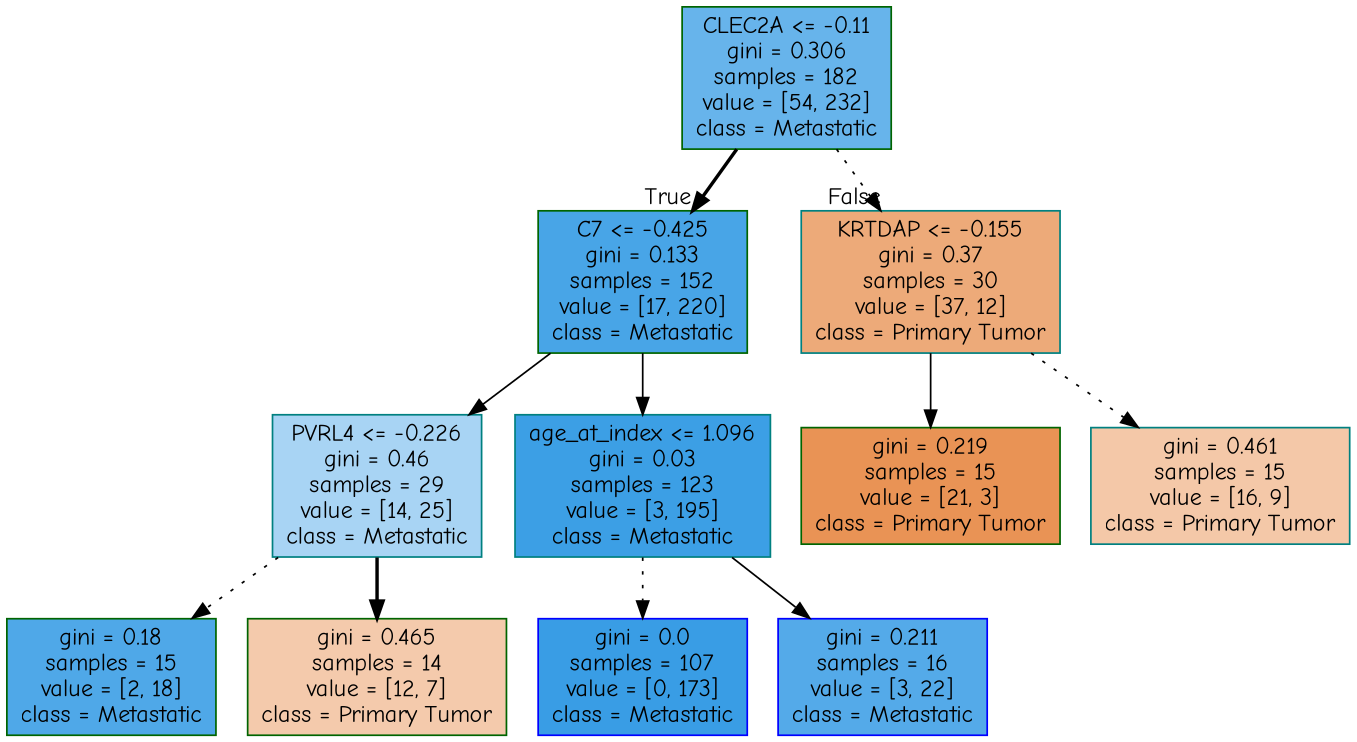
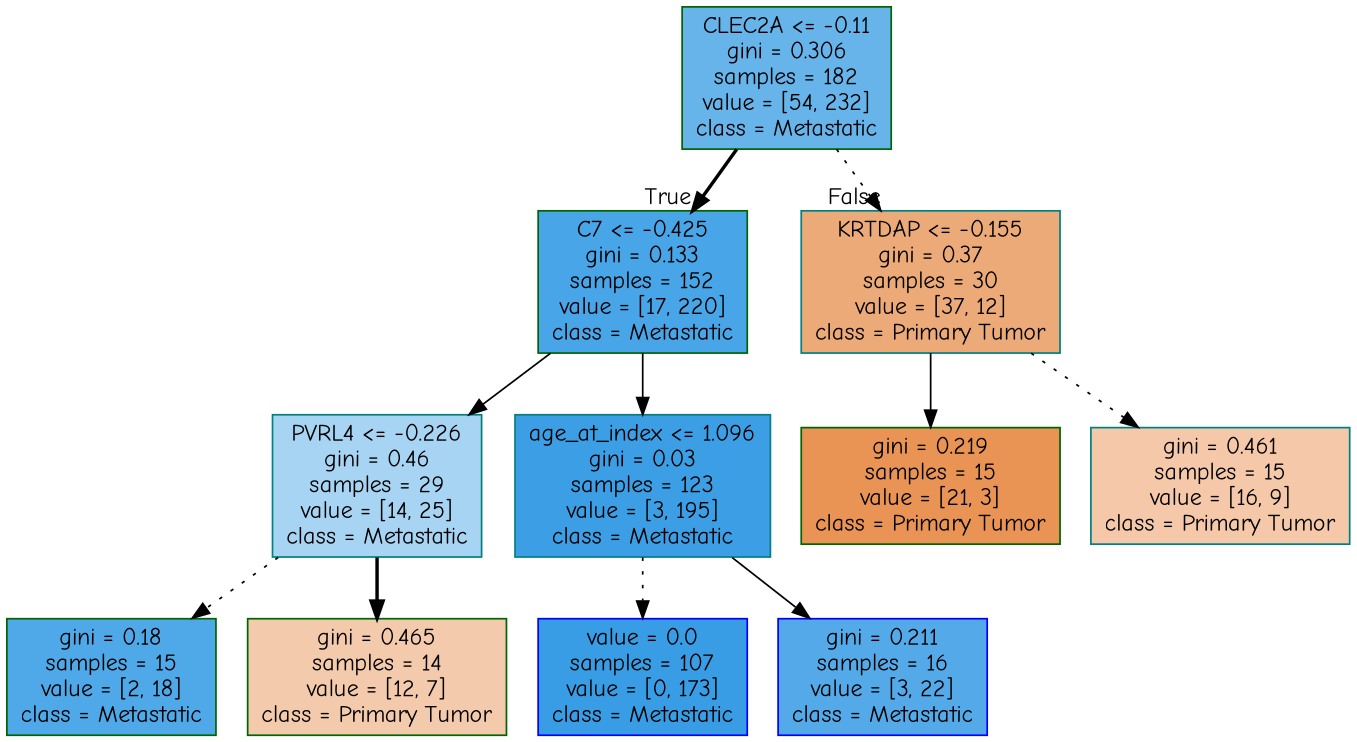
(643, 677) -> (643, 677)
